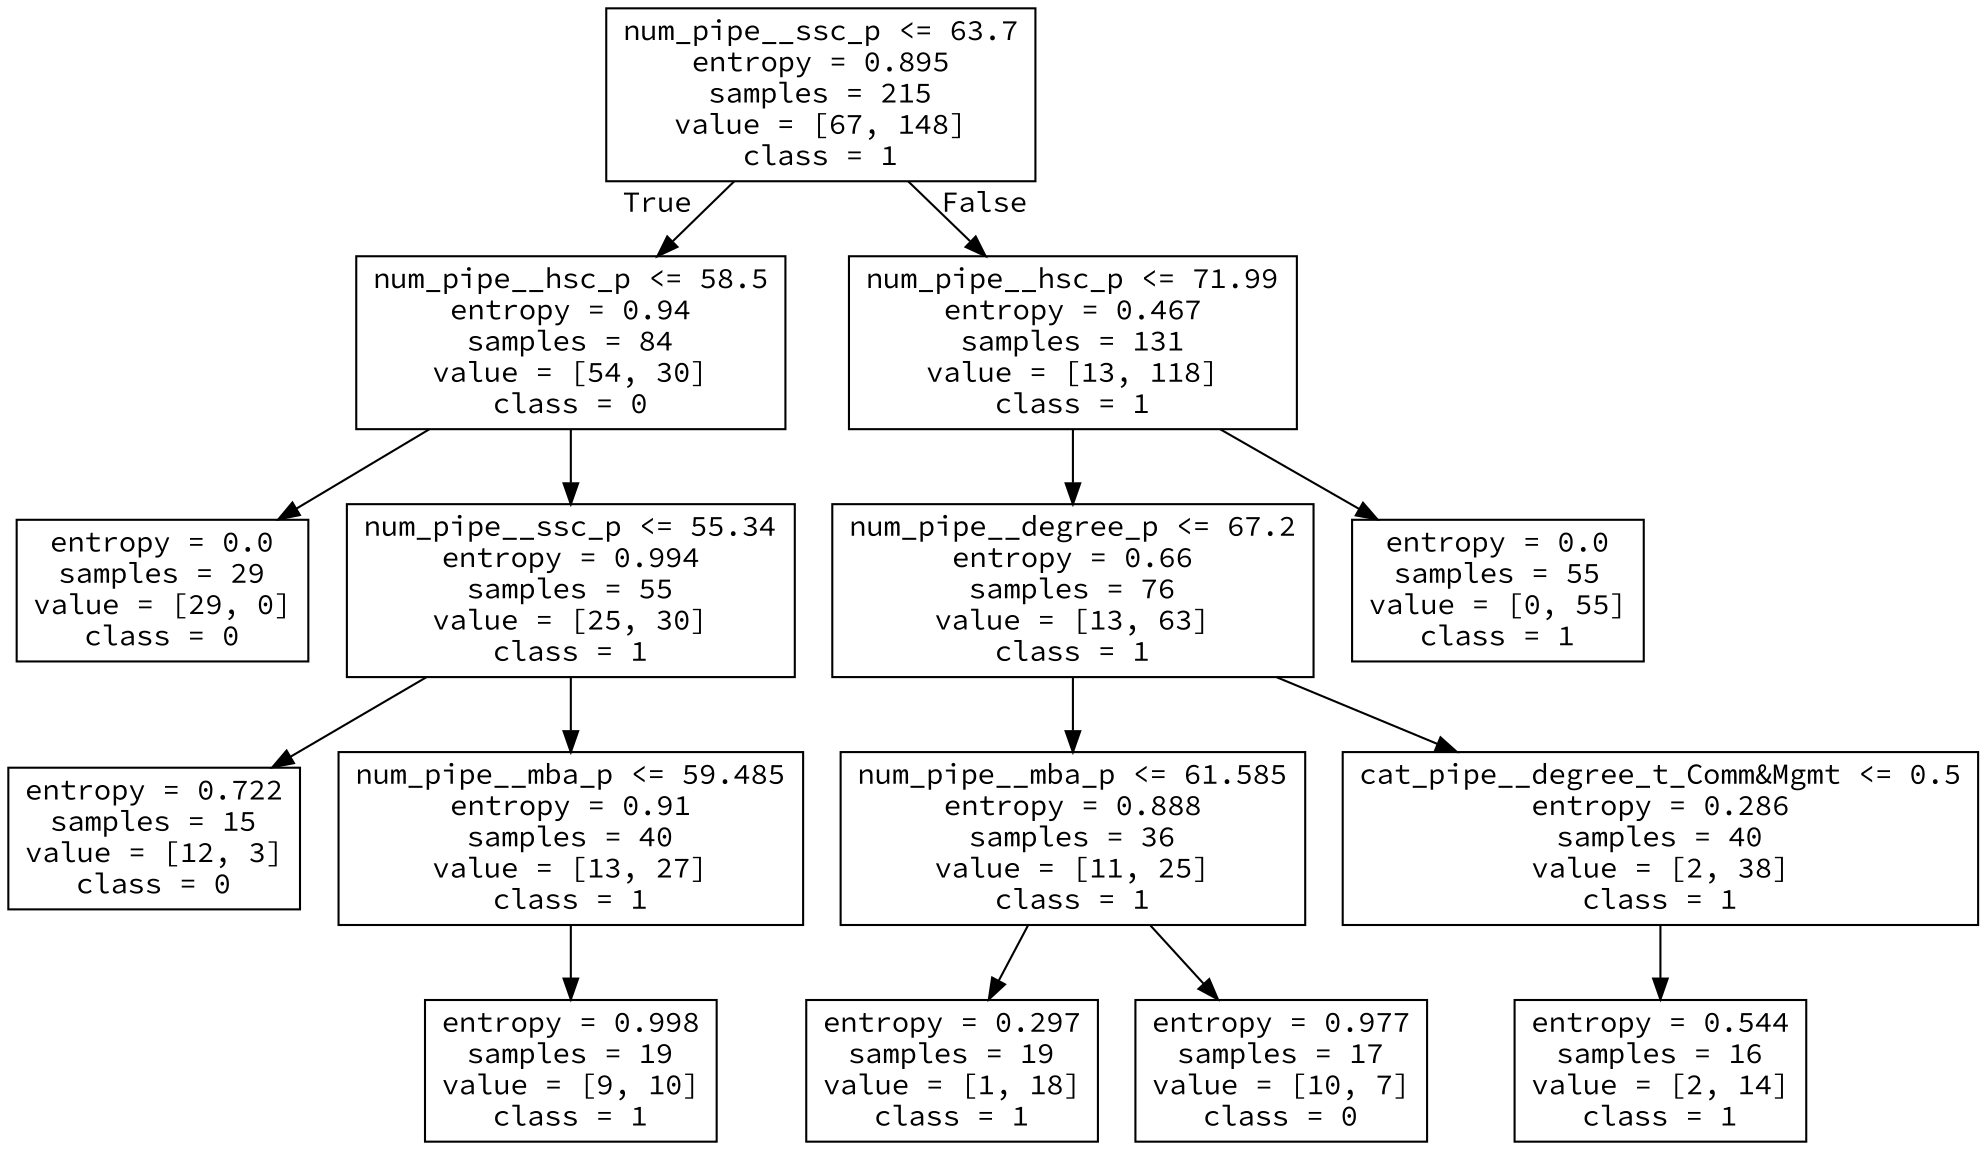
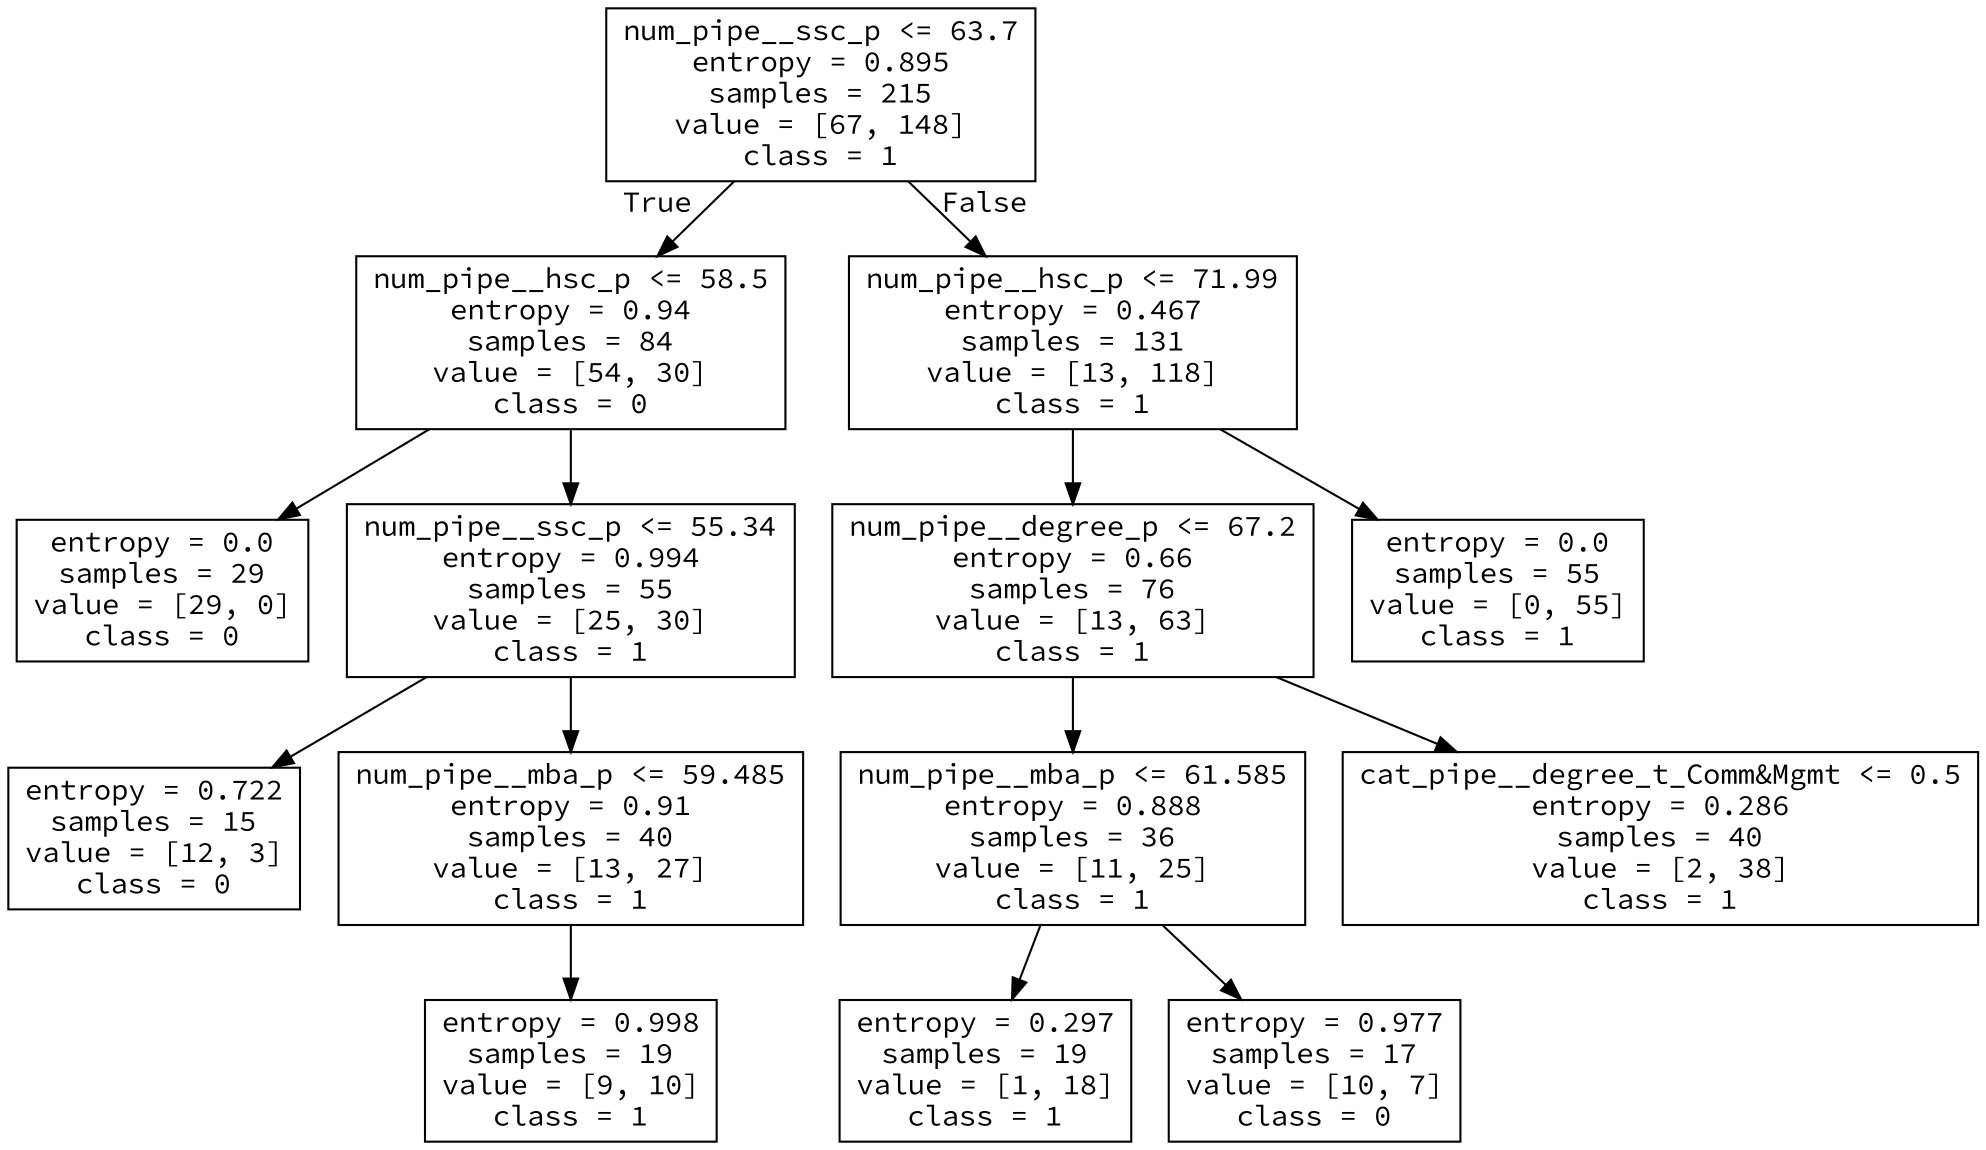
(1660, 1071) -> none
